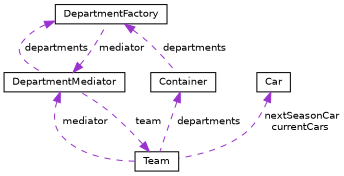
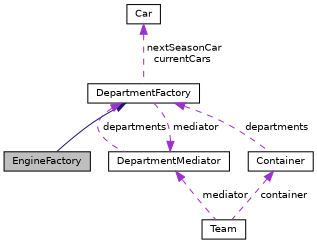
(114, 115) -> none
(208, 122) -> (282, 195)
(231, 142) -> (144, 59)
none -> (47, 161)
